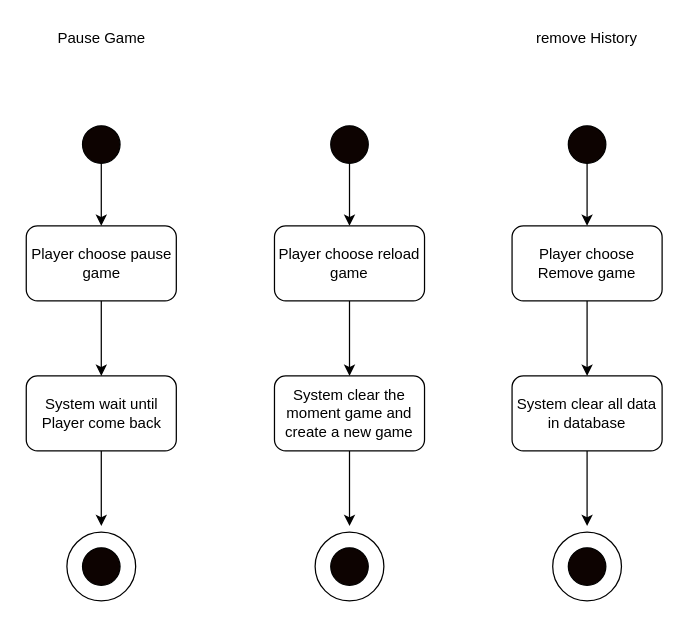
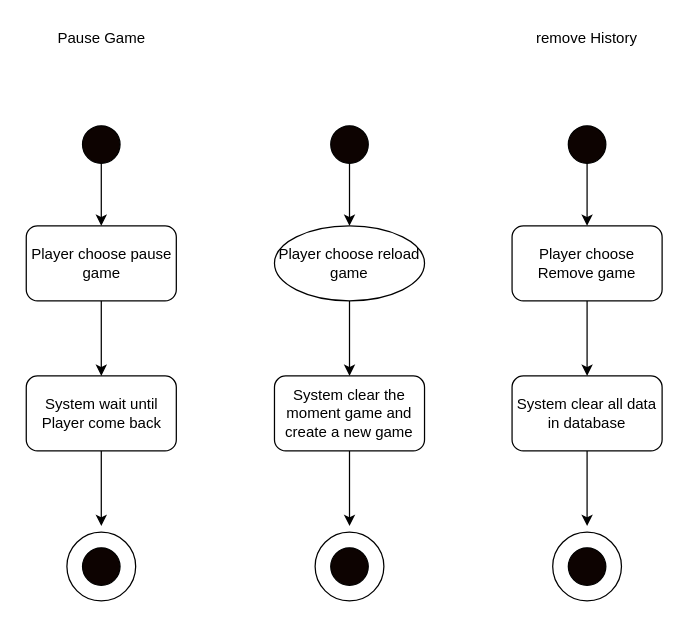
(349, 263) -> (349, 263)
